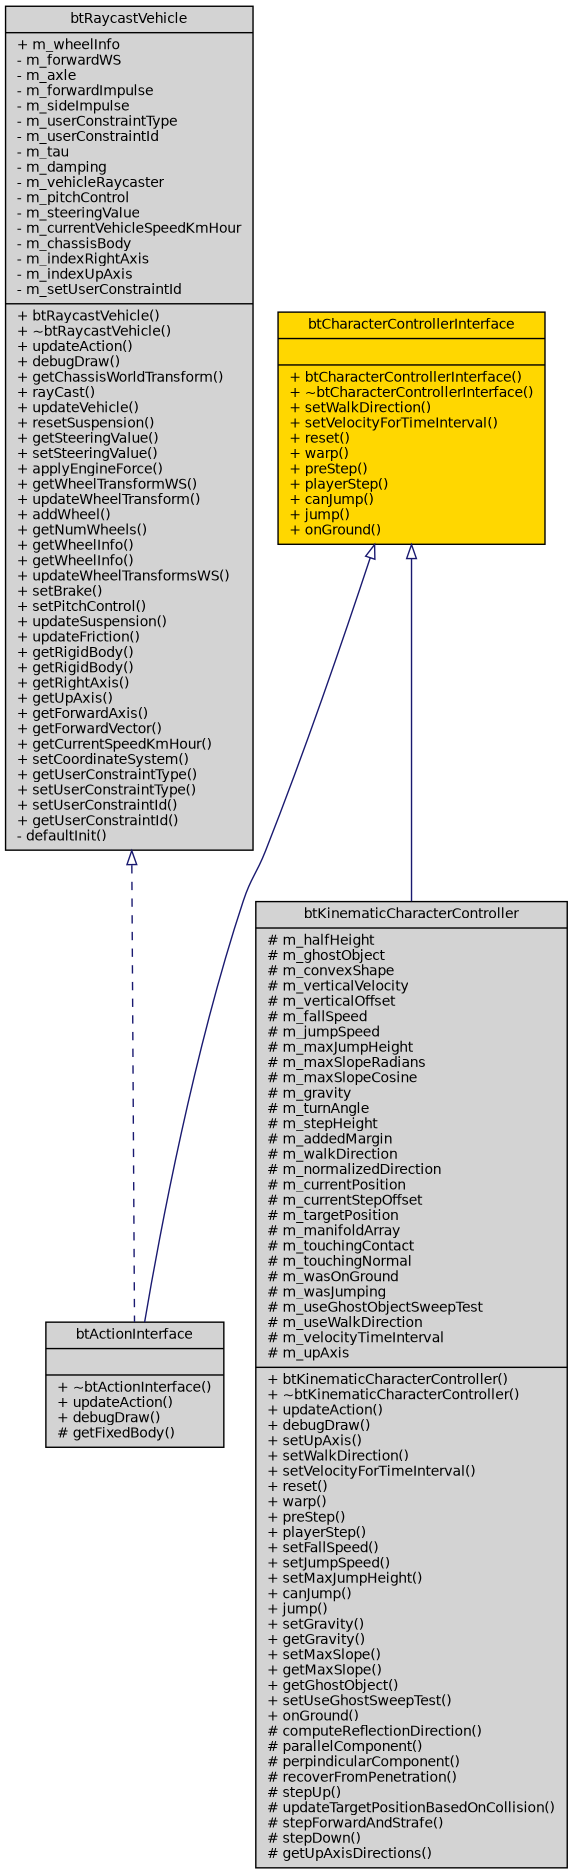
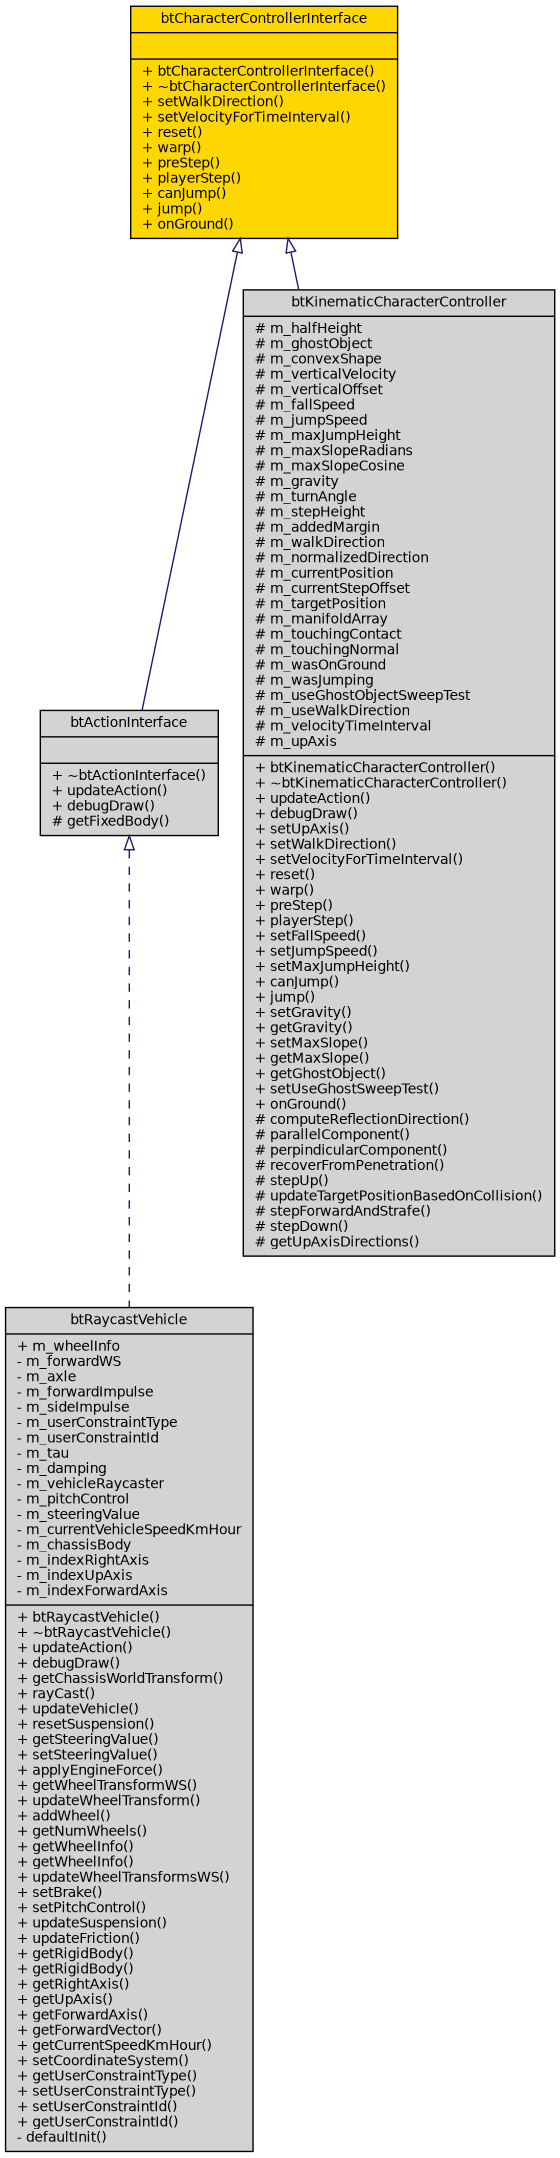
(99, 290) -> (92, 1591)
(133, 1093) -> (129, 1079)
